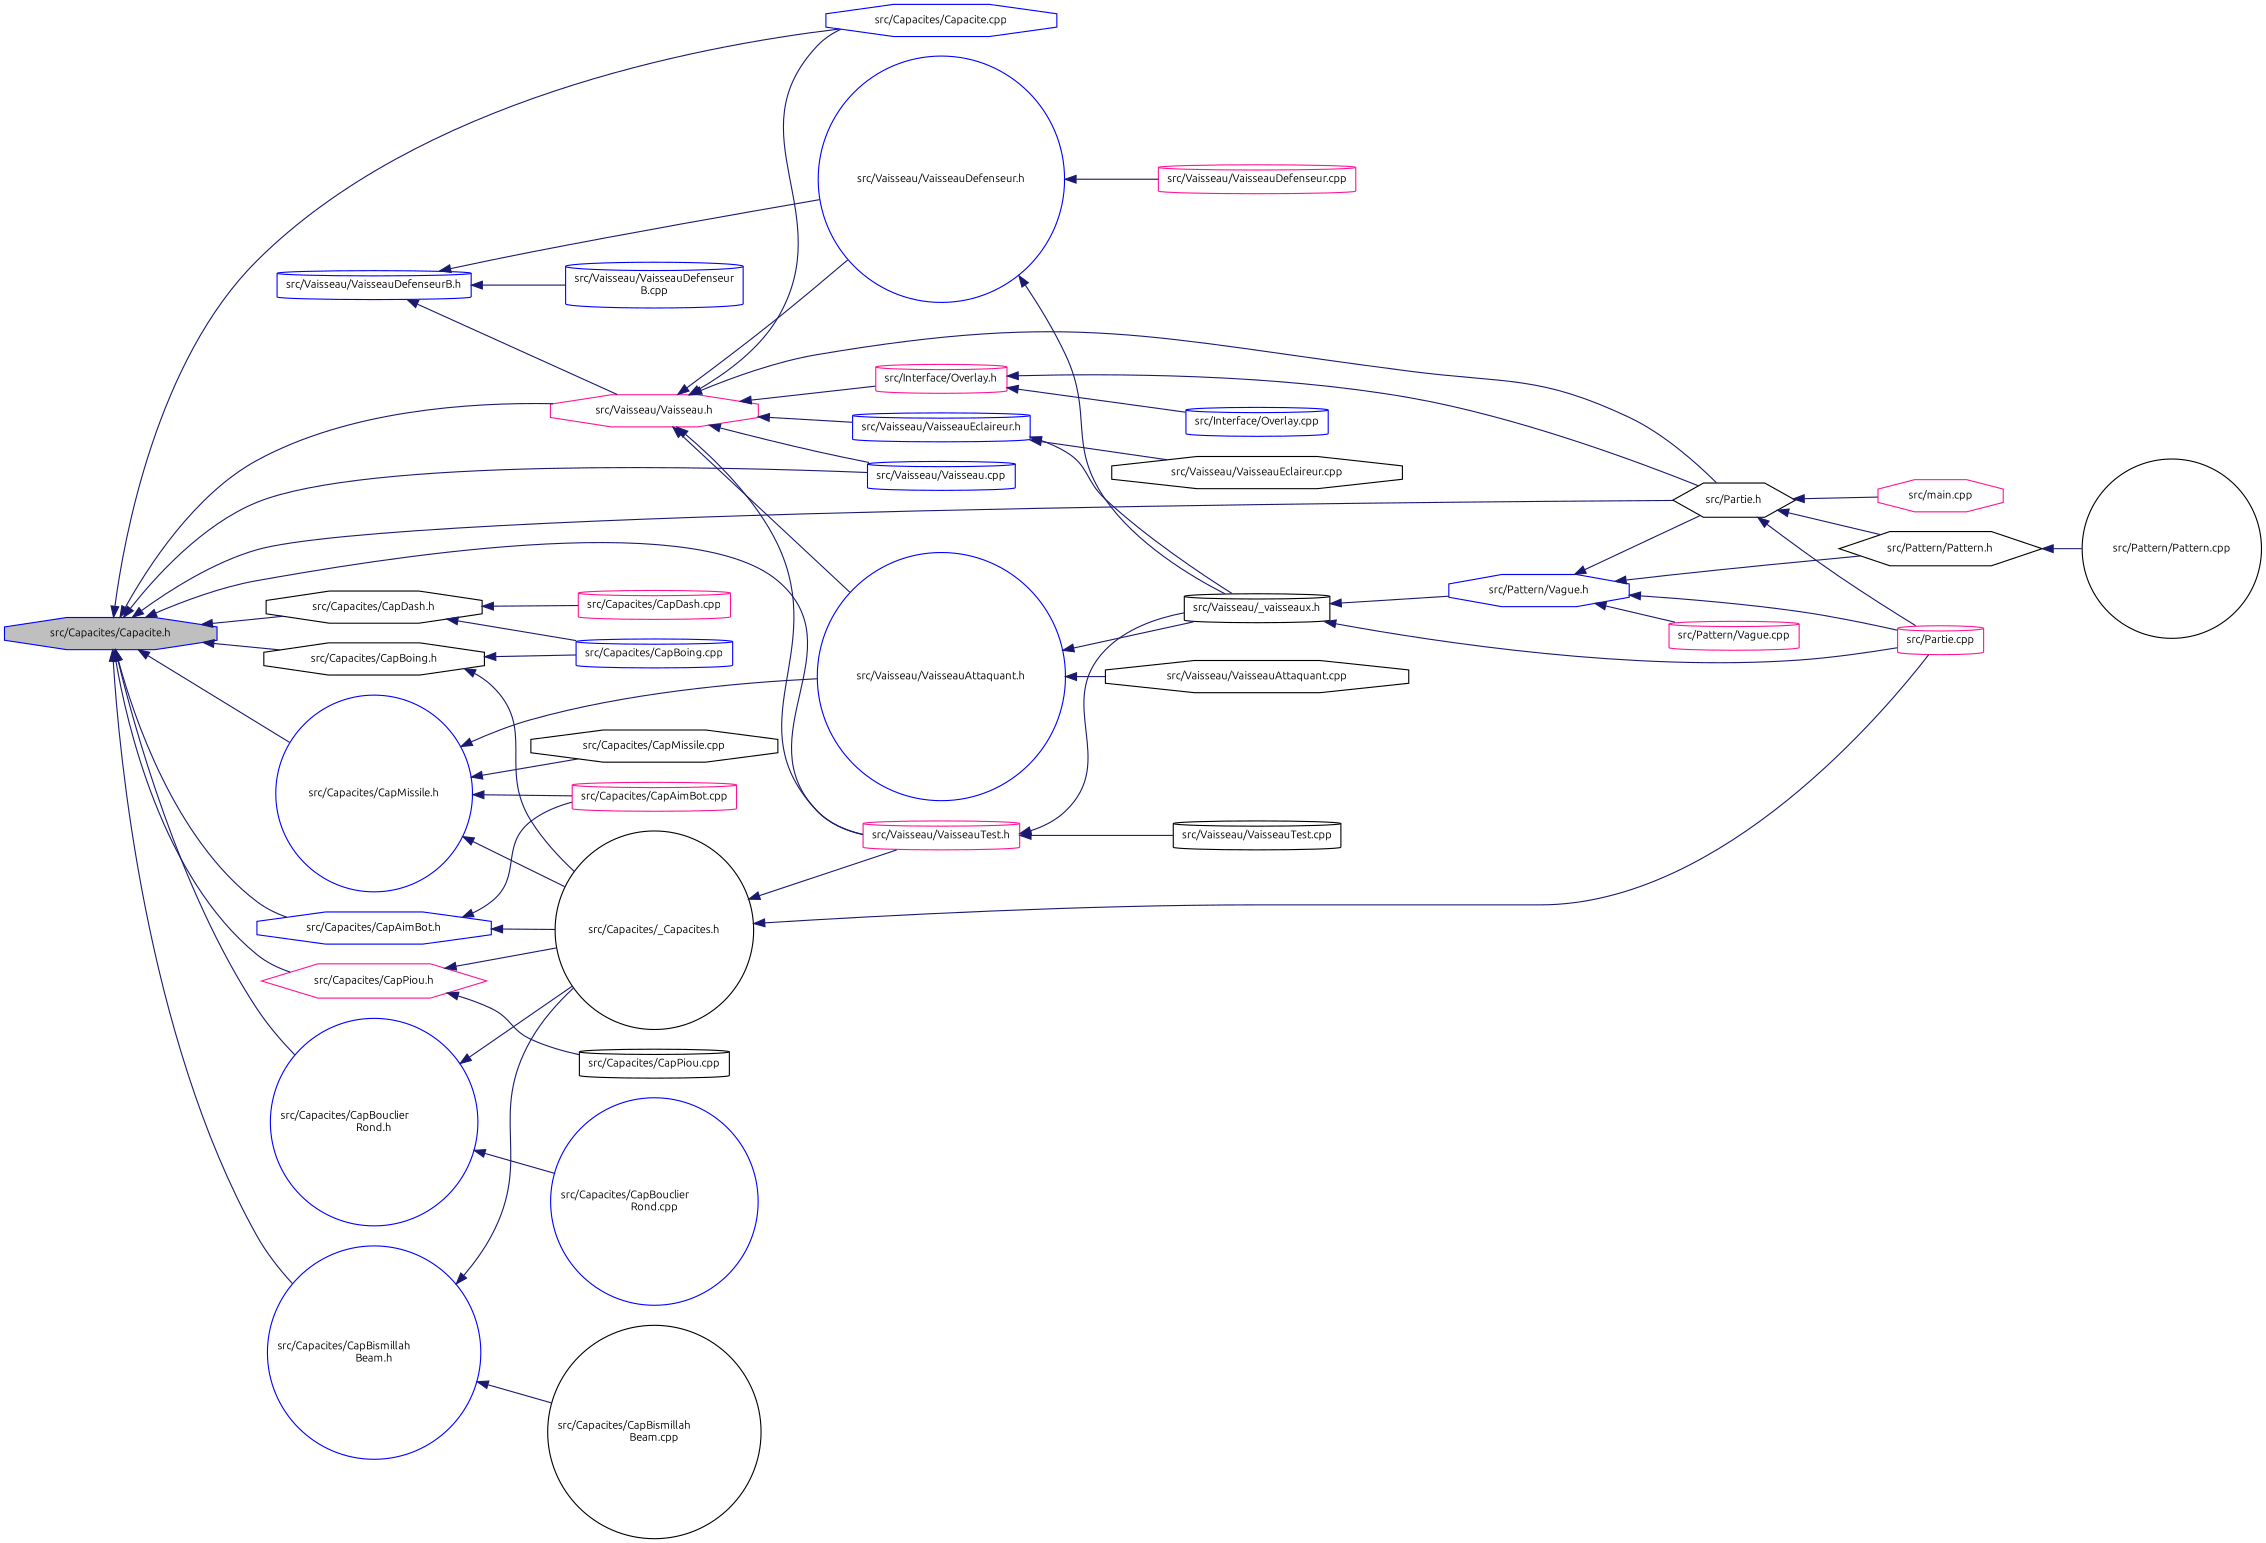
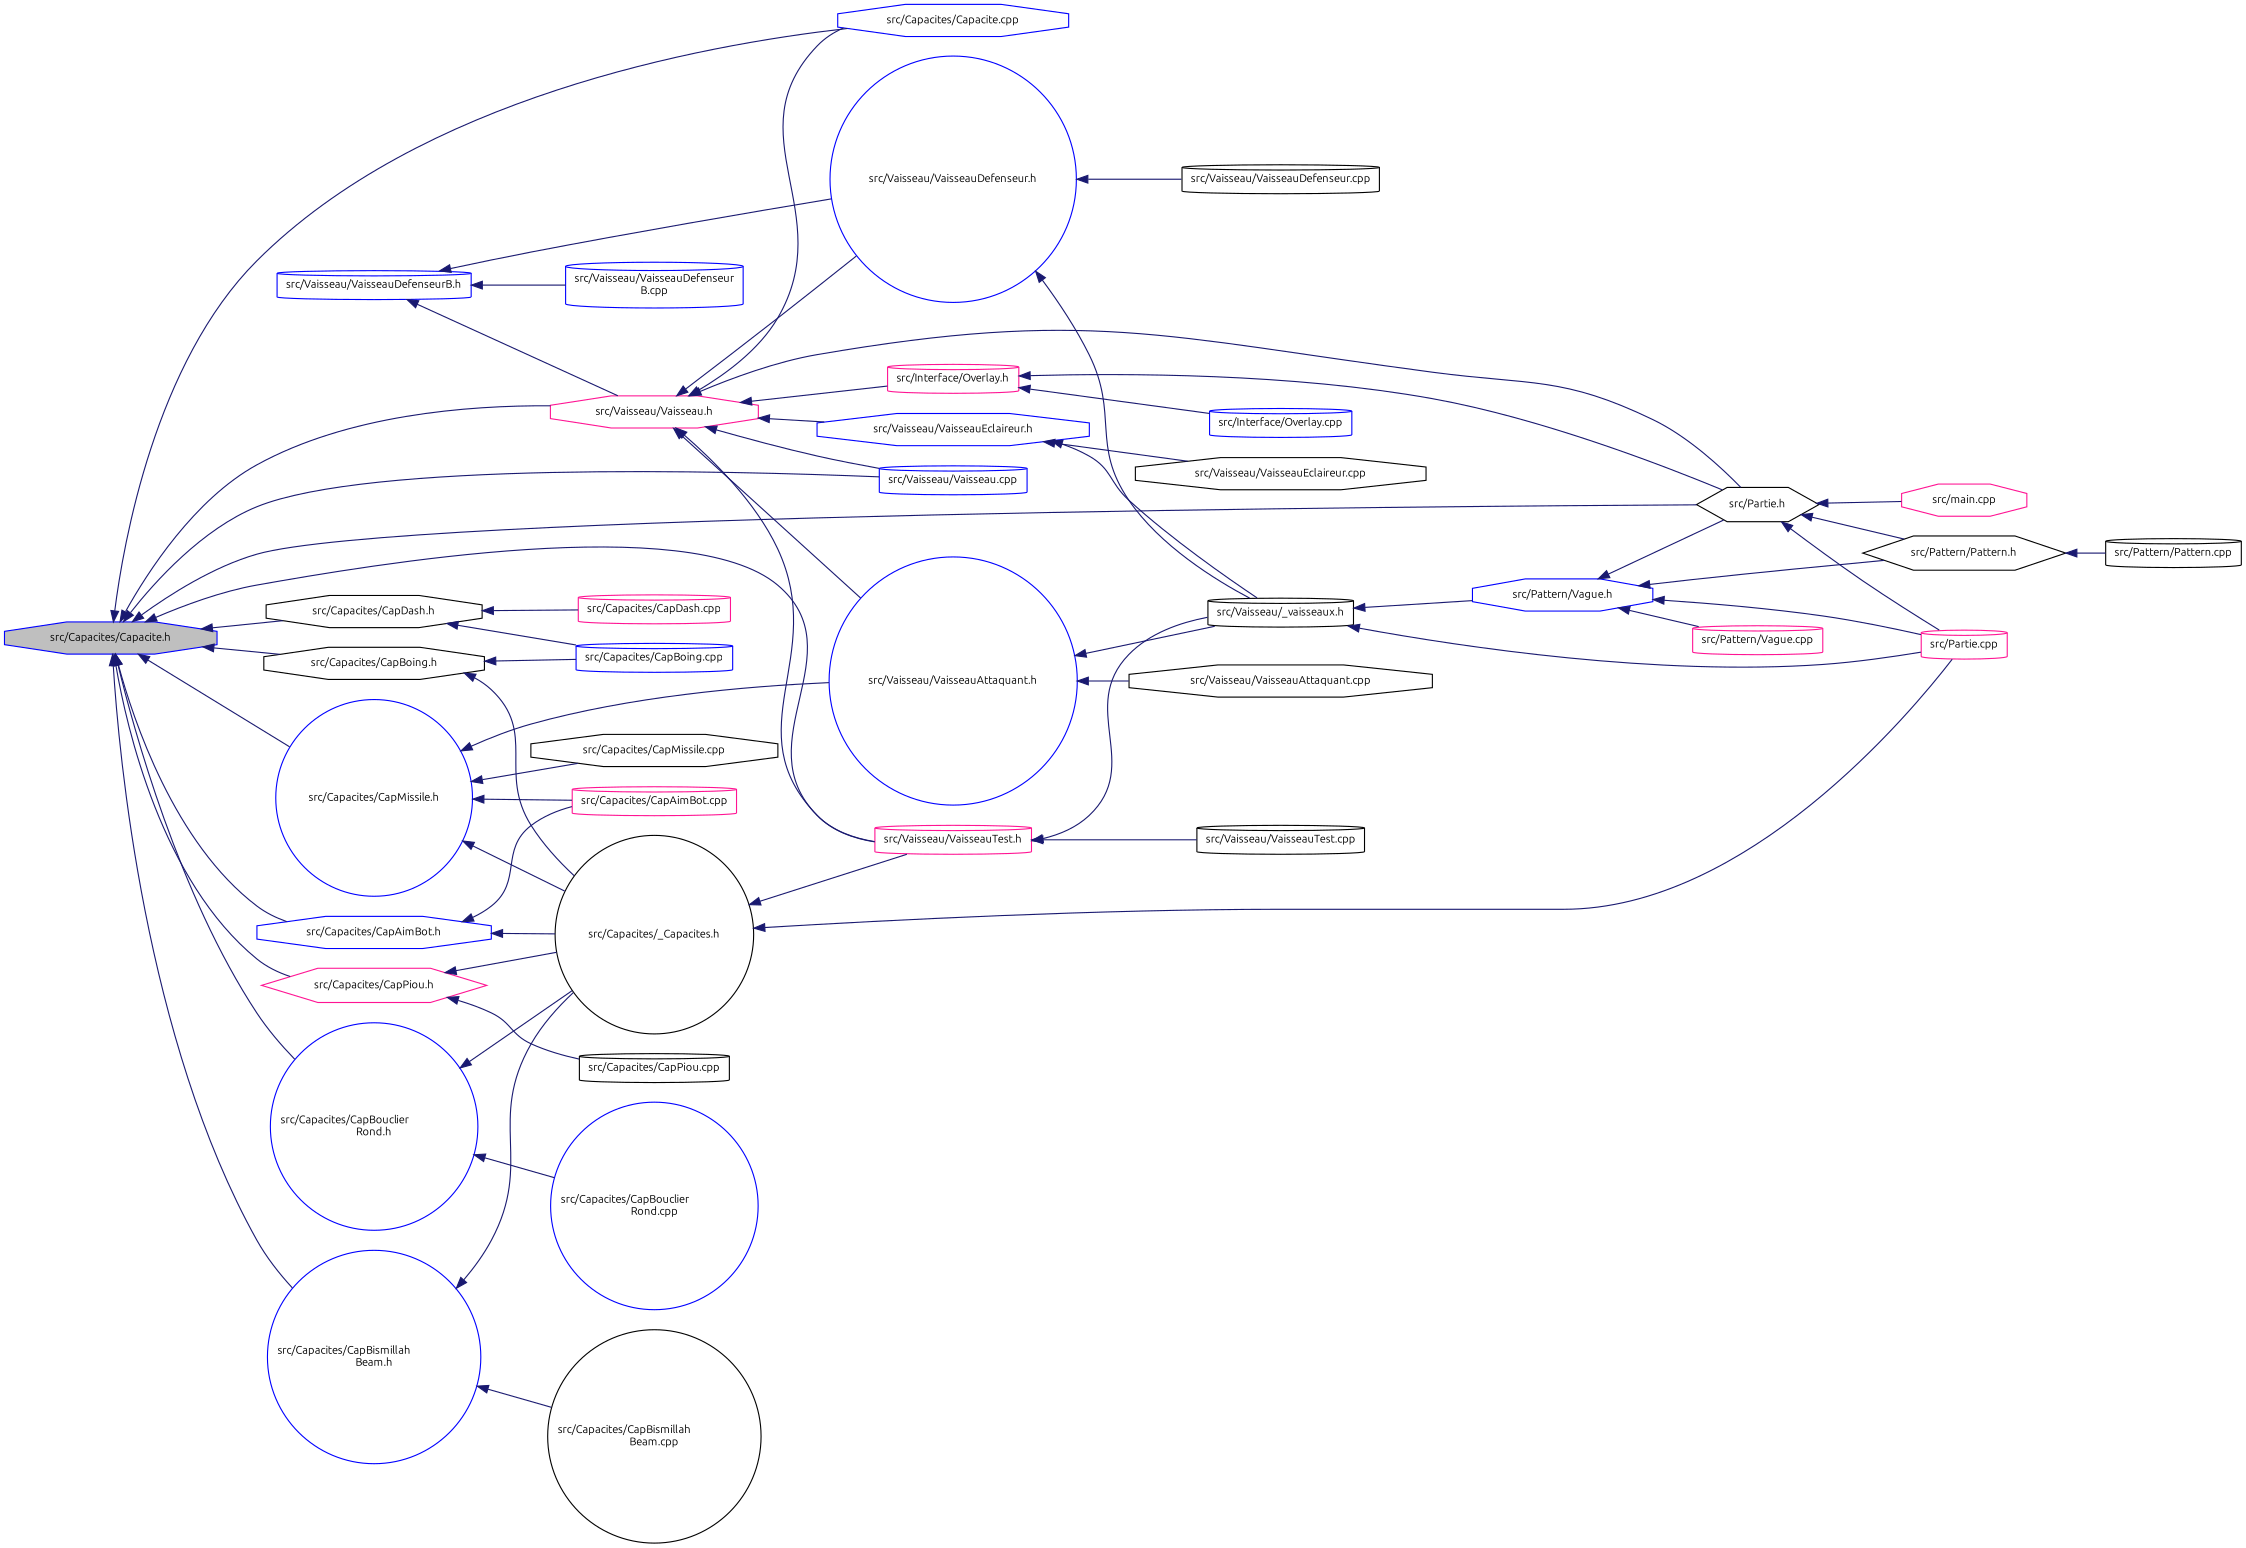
(1257, 179) -> (1281, 179)
(941, 427) -> (953, 430)
(2172, 549) -> (2173, 553)
